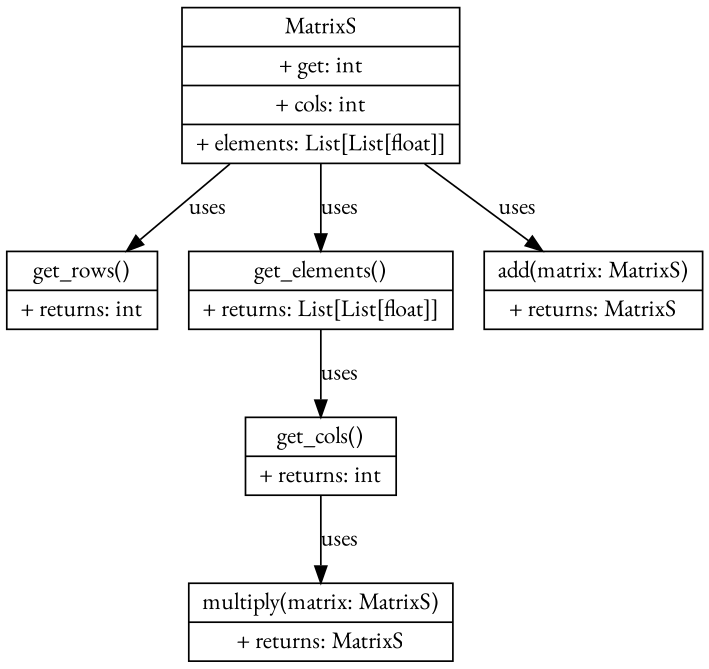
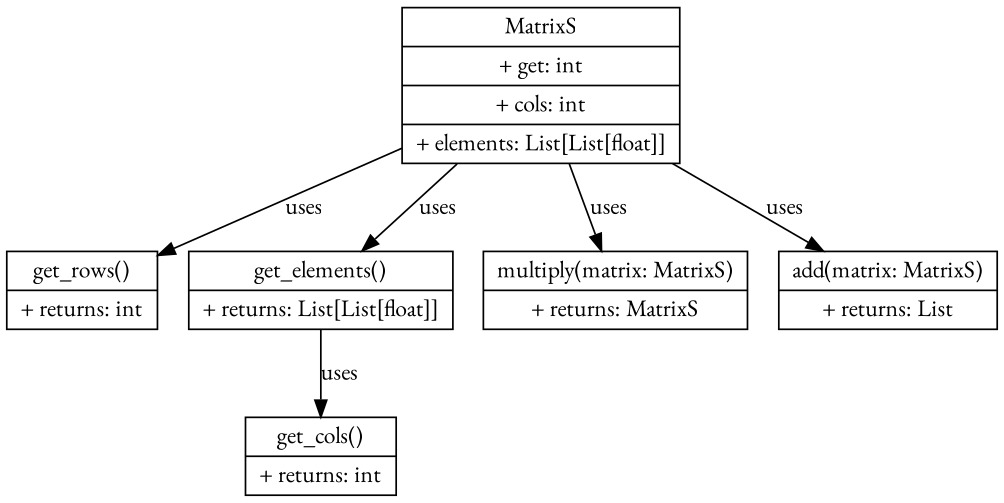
(593, 309) -> (888, 309)
(321, 531) -> (582, 199)
